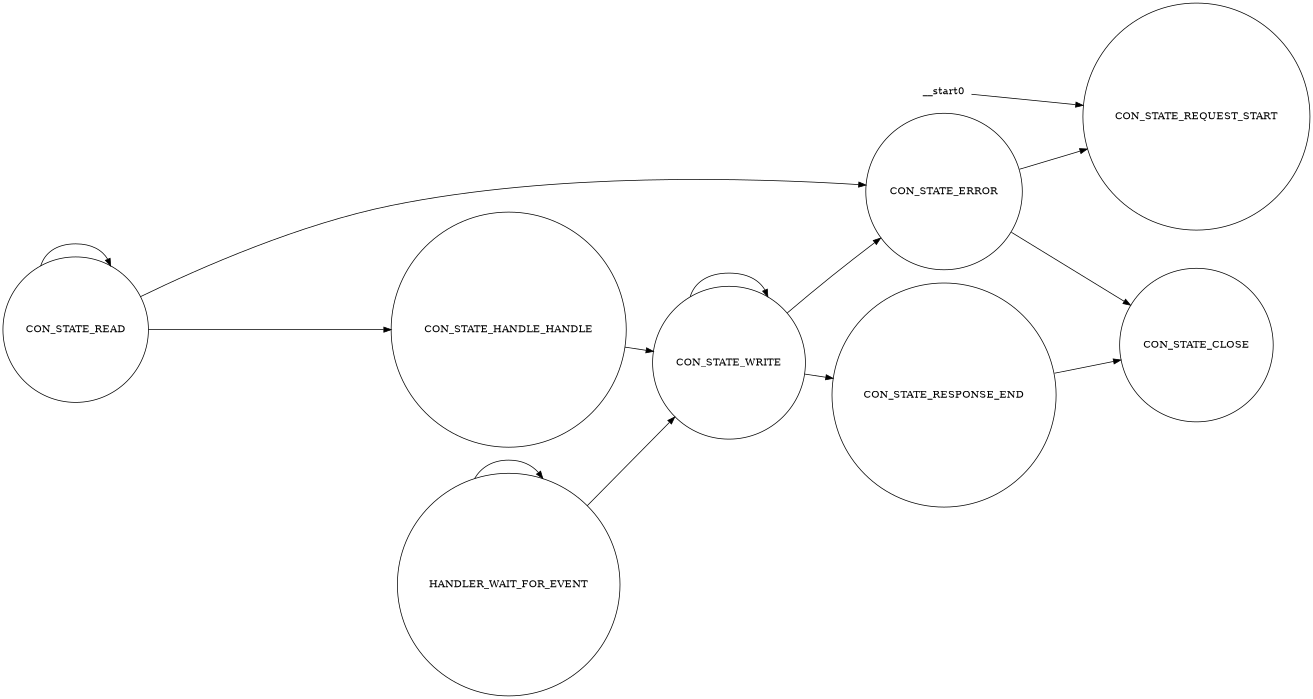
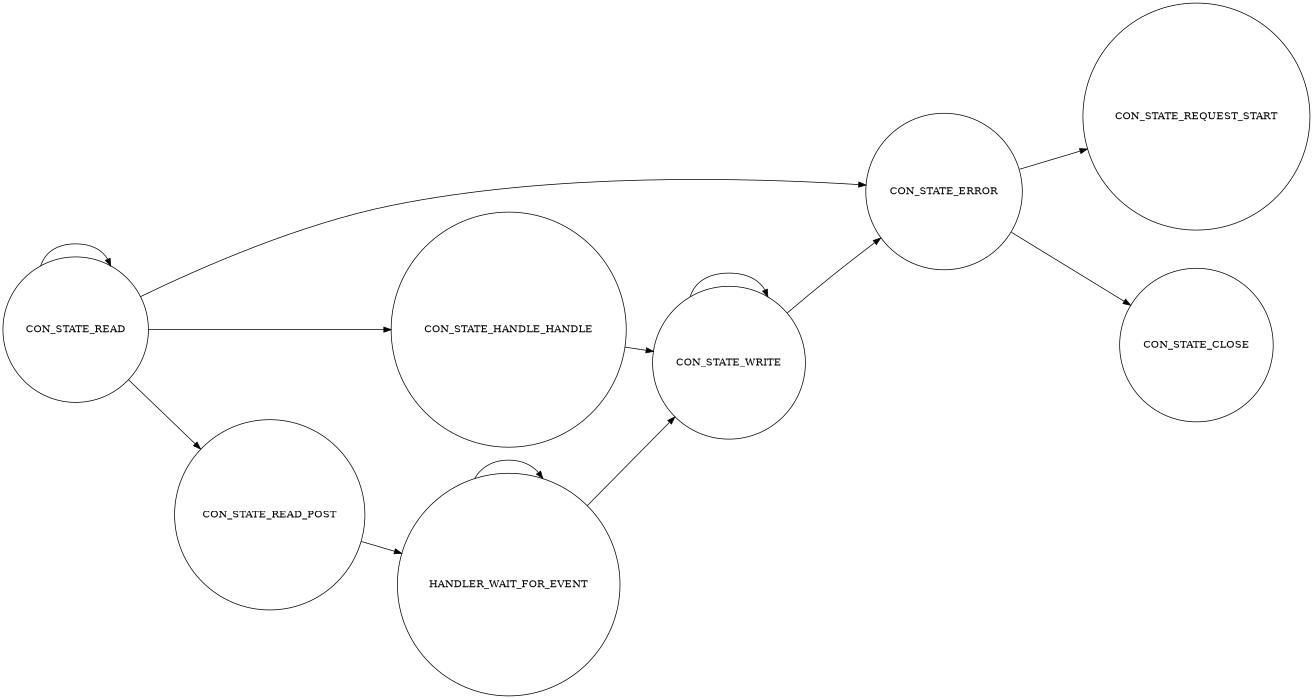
(944, 92) -> none
(944, 395) -> none
none -> (270, 515)
